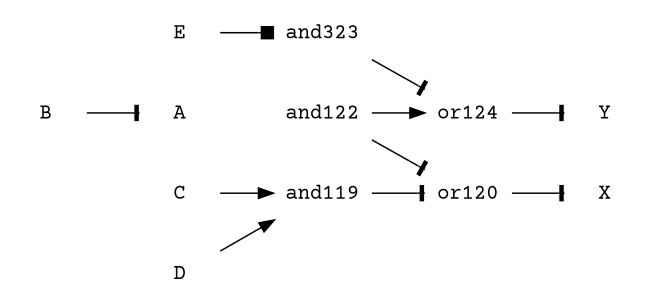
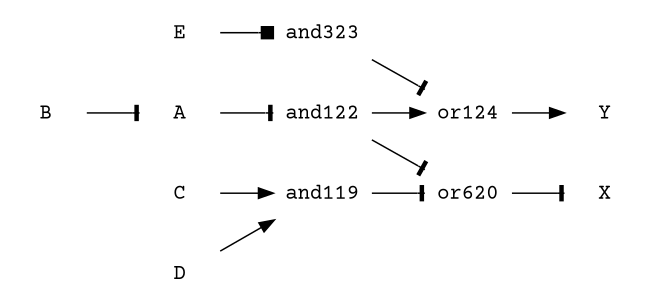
none -> (243, 113)
(534, 113) -> (534, 113)
(468, 193) -> (468, 193)
